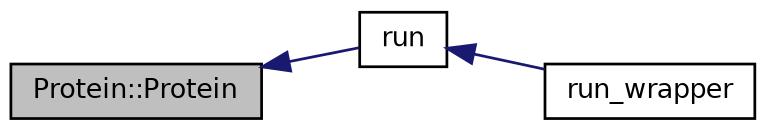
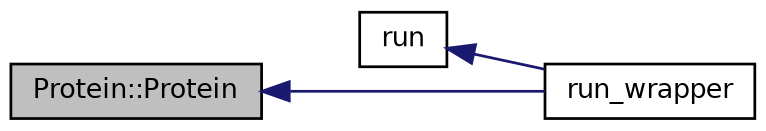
(324, 55) -> (418, 91)
